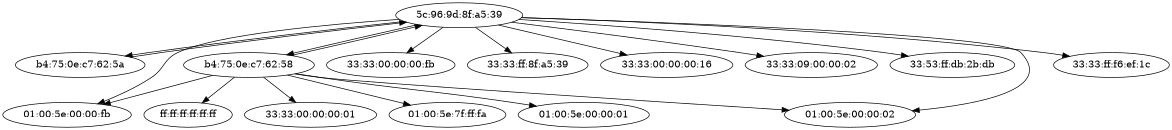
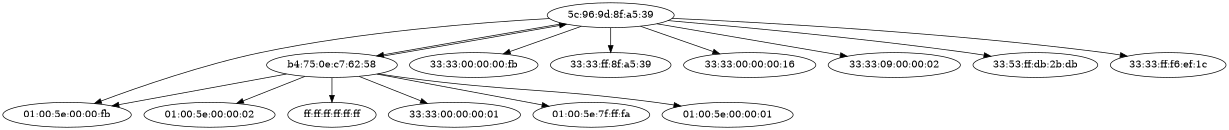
(843, 32) -> none
(80, 65) -> none
